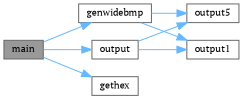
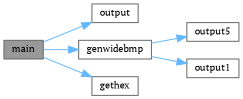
(155, 35) -> none
(158, 50) -> none
